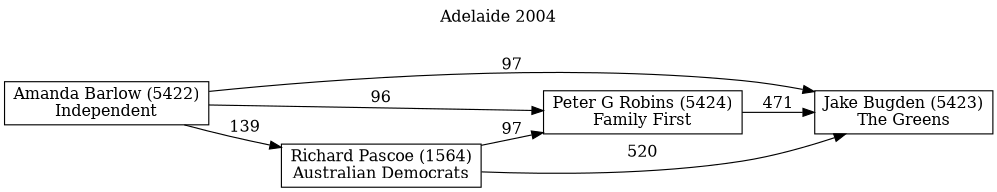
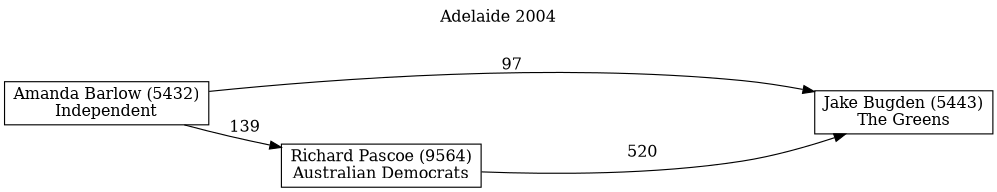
(107, 103) -> (107, 103)
(643, 112) -> none
(904, 112) -> (904, 112)
(381, 166) -> (381, 166)
